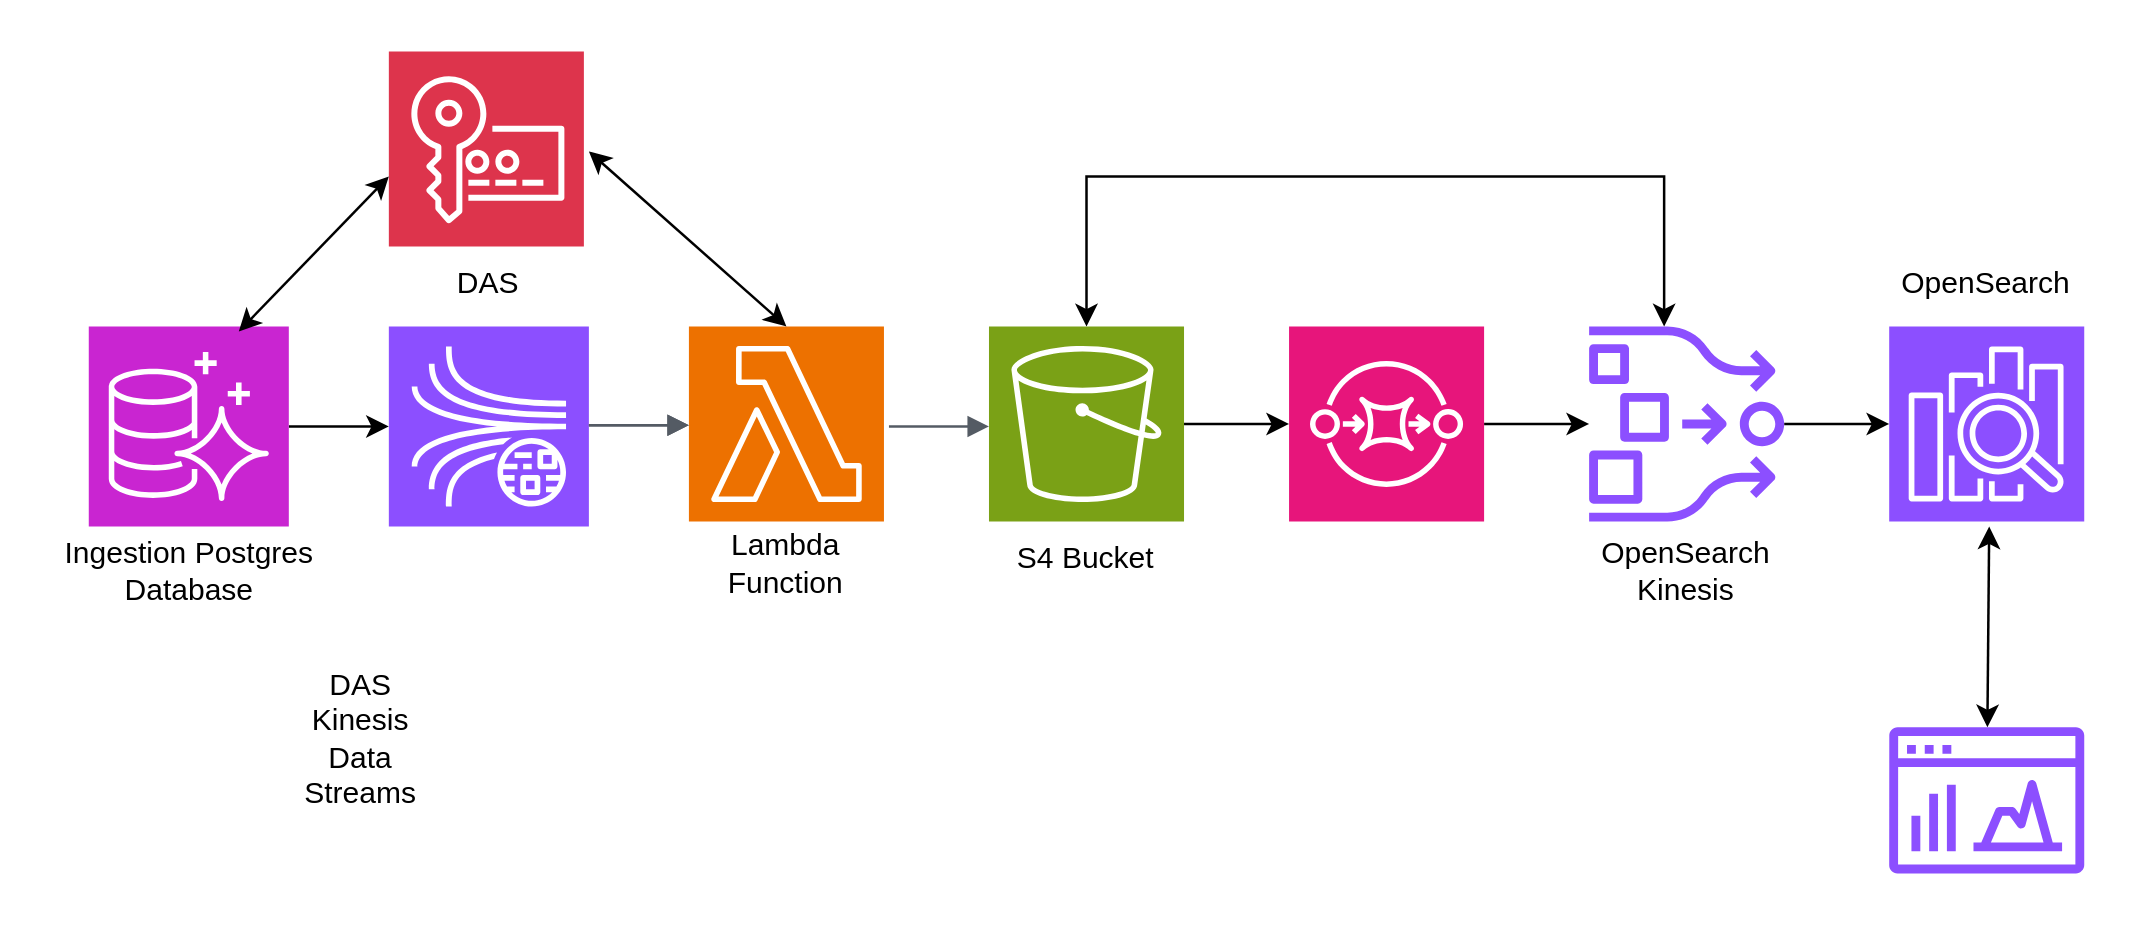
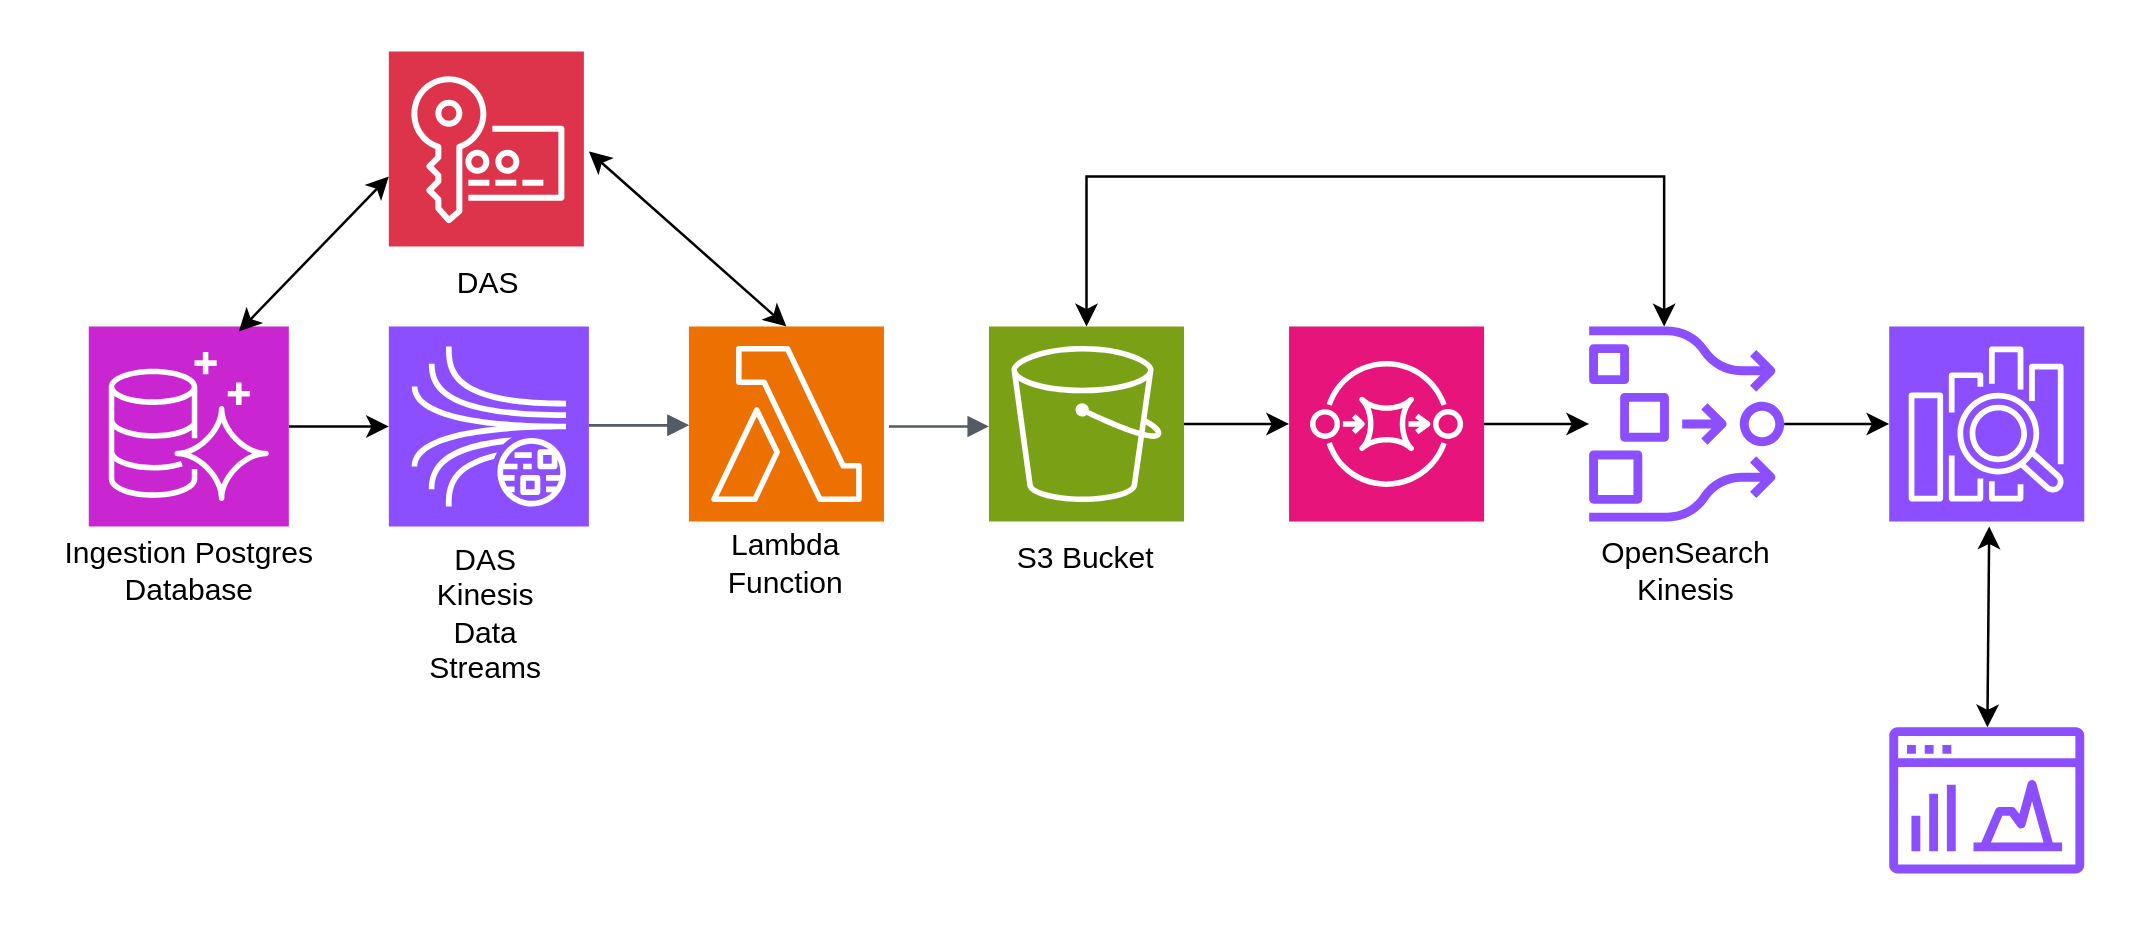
(1986, 284) -> none
(1086, 559) -> (1086, 559)
(361, 739) -> (486, 614)
